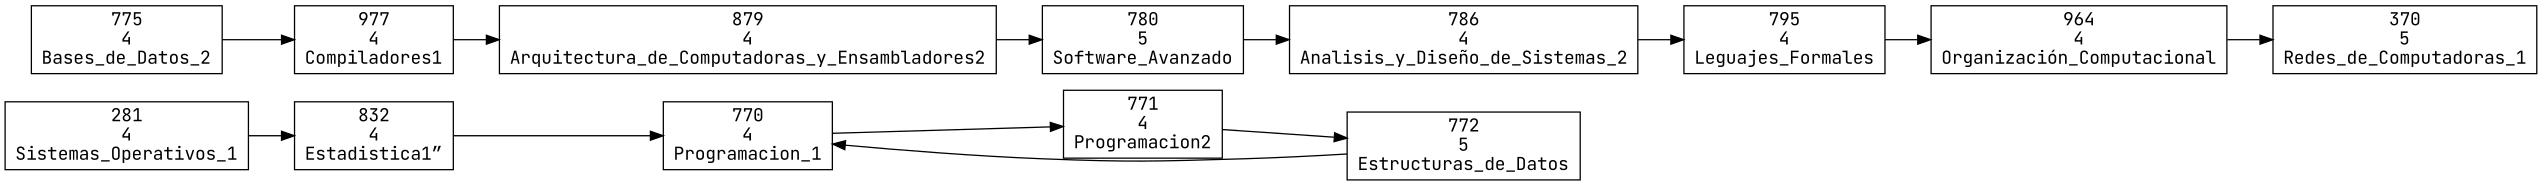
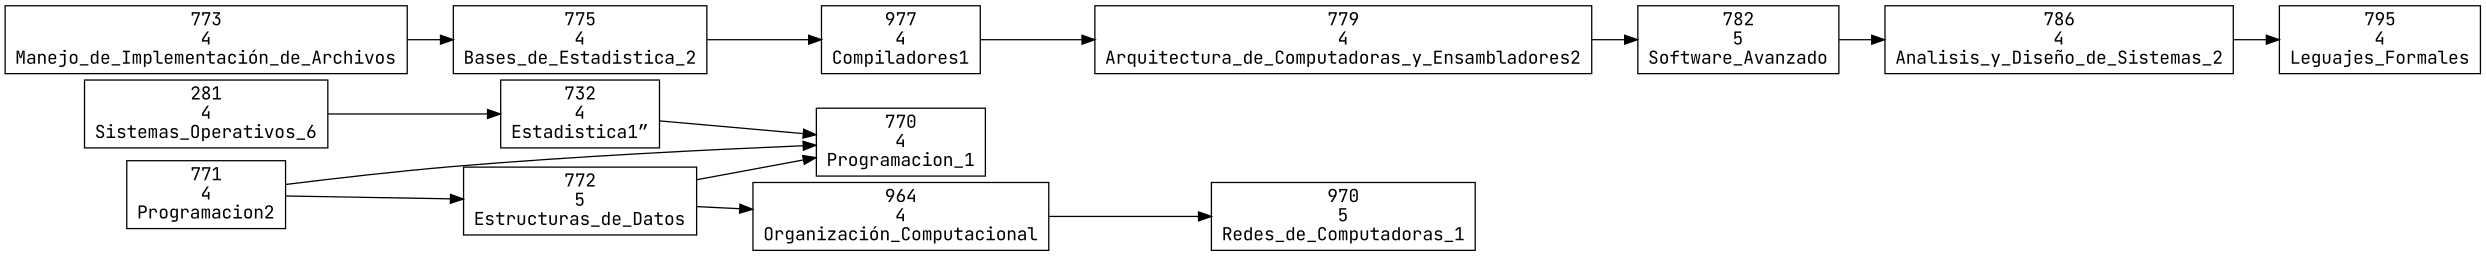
(127, 40) -> (580, 40)
none -> (206, 40)
(748, 40) -> (1343, 40)
(1143, 40) -> (1738, 40)
(1901, 40) -> (718, 208)
(2405, 40) -> (1343, 216)
(941, 130) -> (544, 160)
(127, 136) -> (206, 114)
(374, 136) -> (580, 114)
